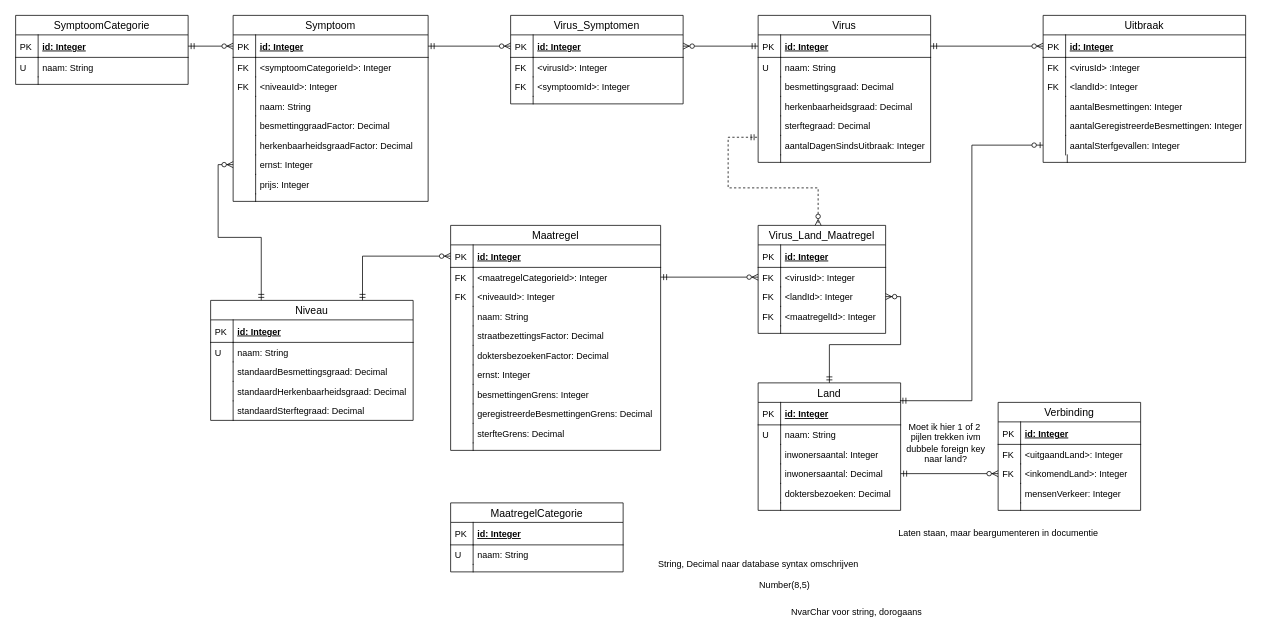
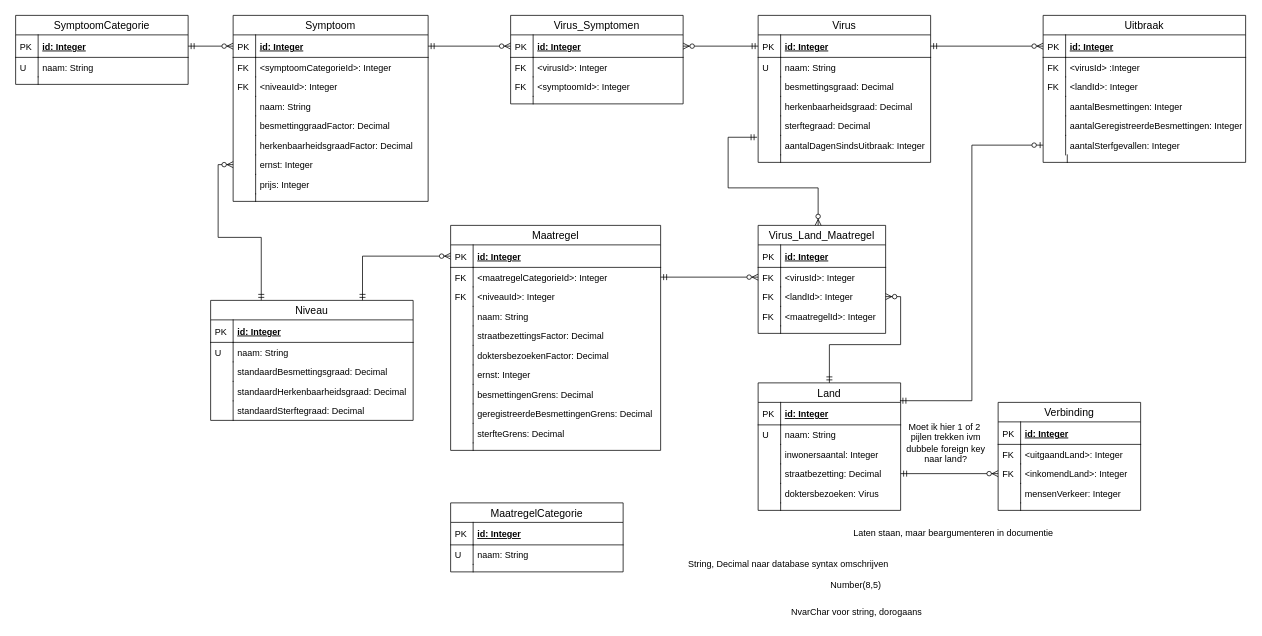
(747, 188) -> (747, 188)
(539, 395) -> (537, 395)
(835, 474) -> (839, 474)
(840, 494) -> (836, 494)
(998, 534) -> (953, 534)
(758, 564) -> (788, 564)
(784, 585) -> (855, 585)
